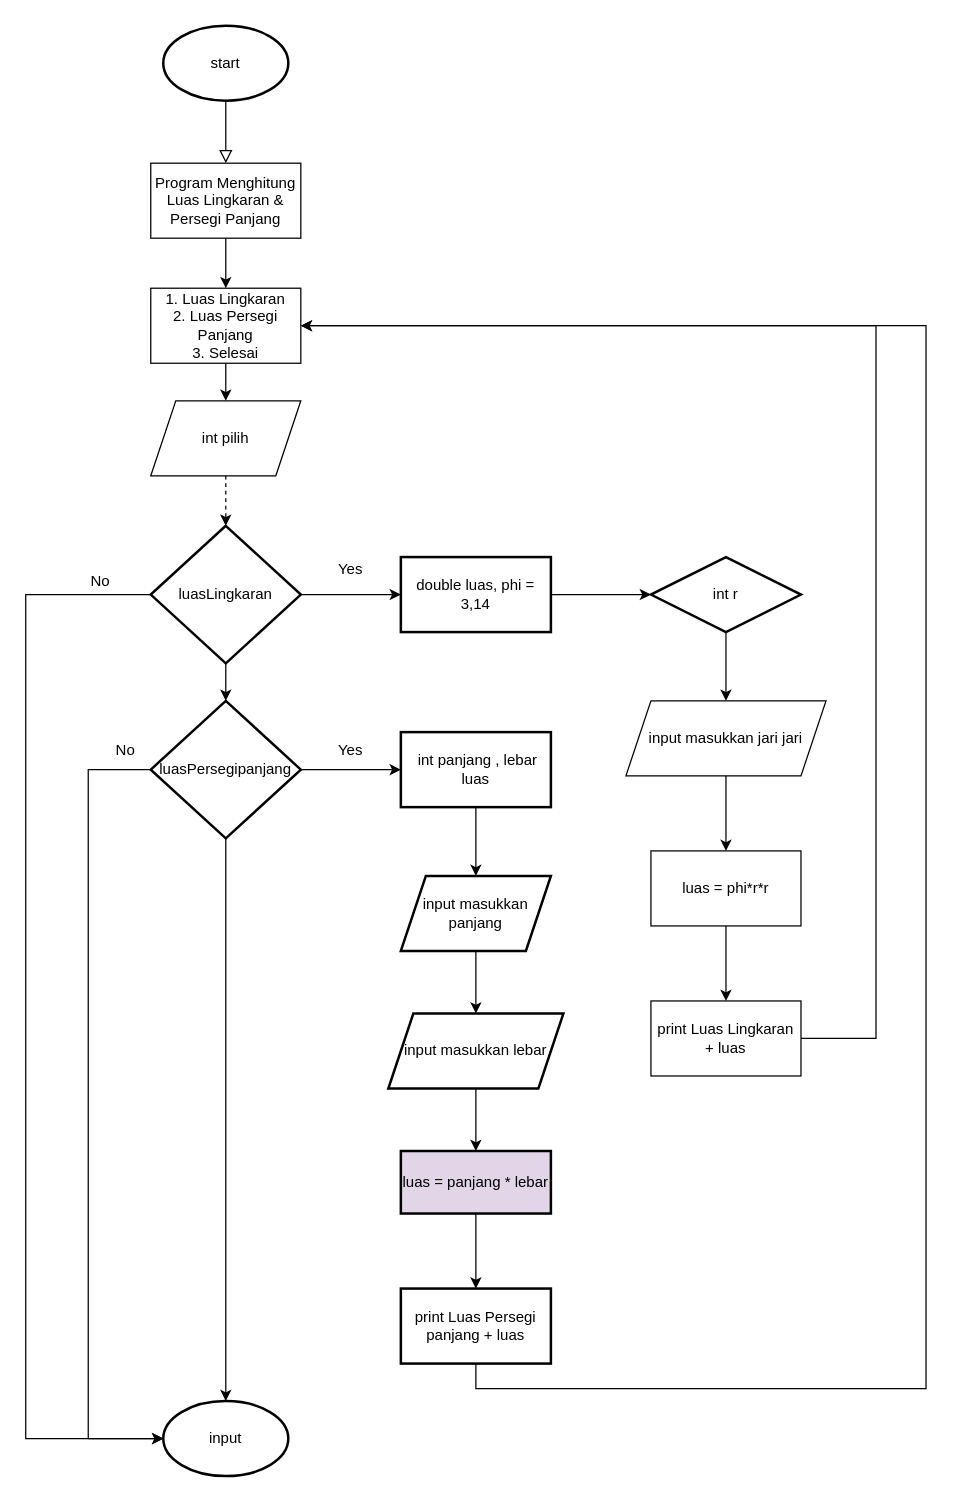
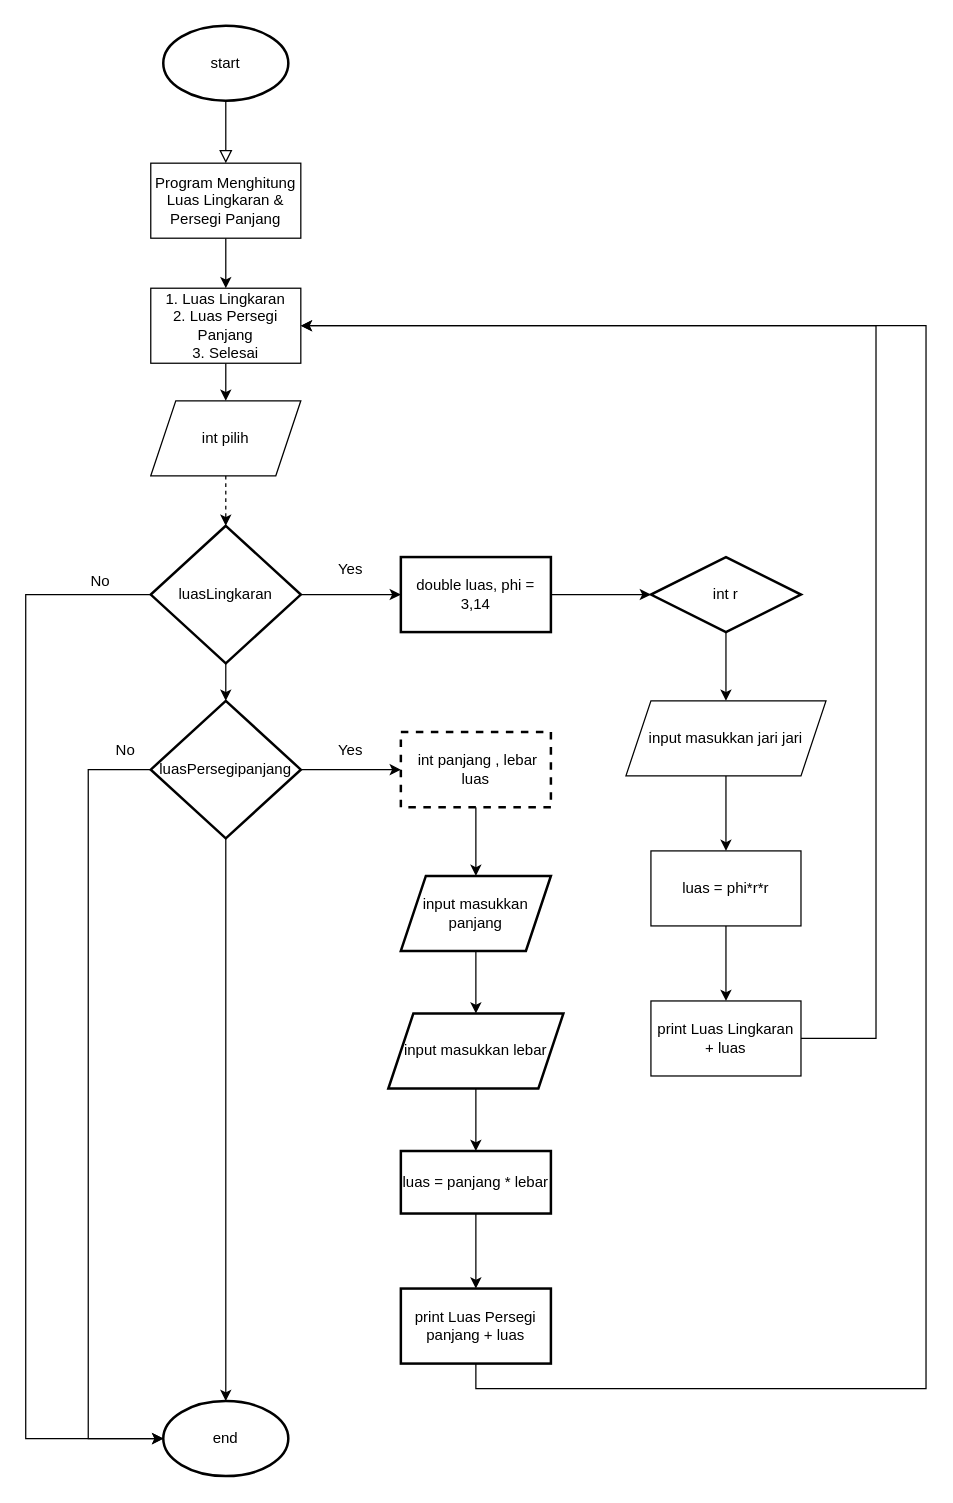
(476, 769) -> (476, 769)
(476, 1182) -> (476, 1182)
(226, 1438) -> (226, 1438)
